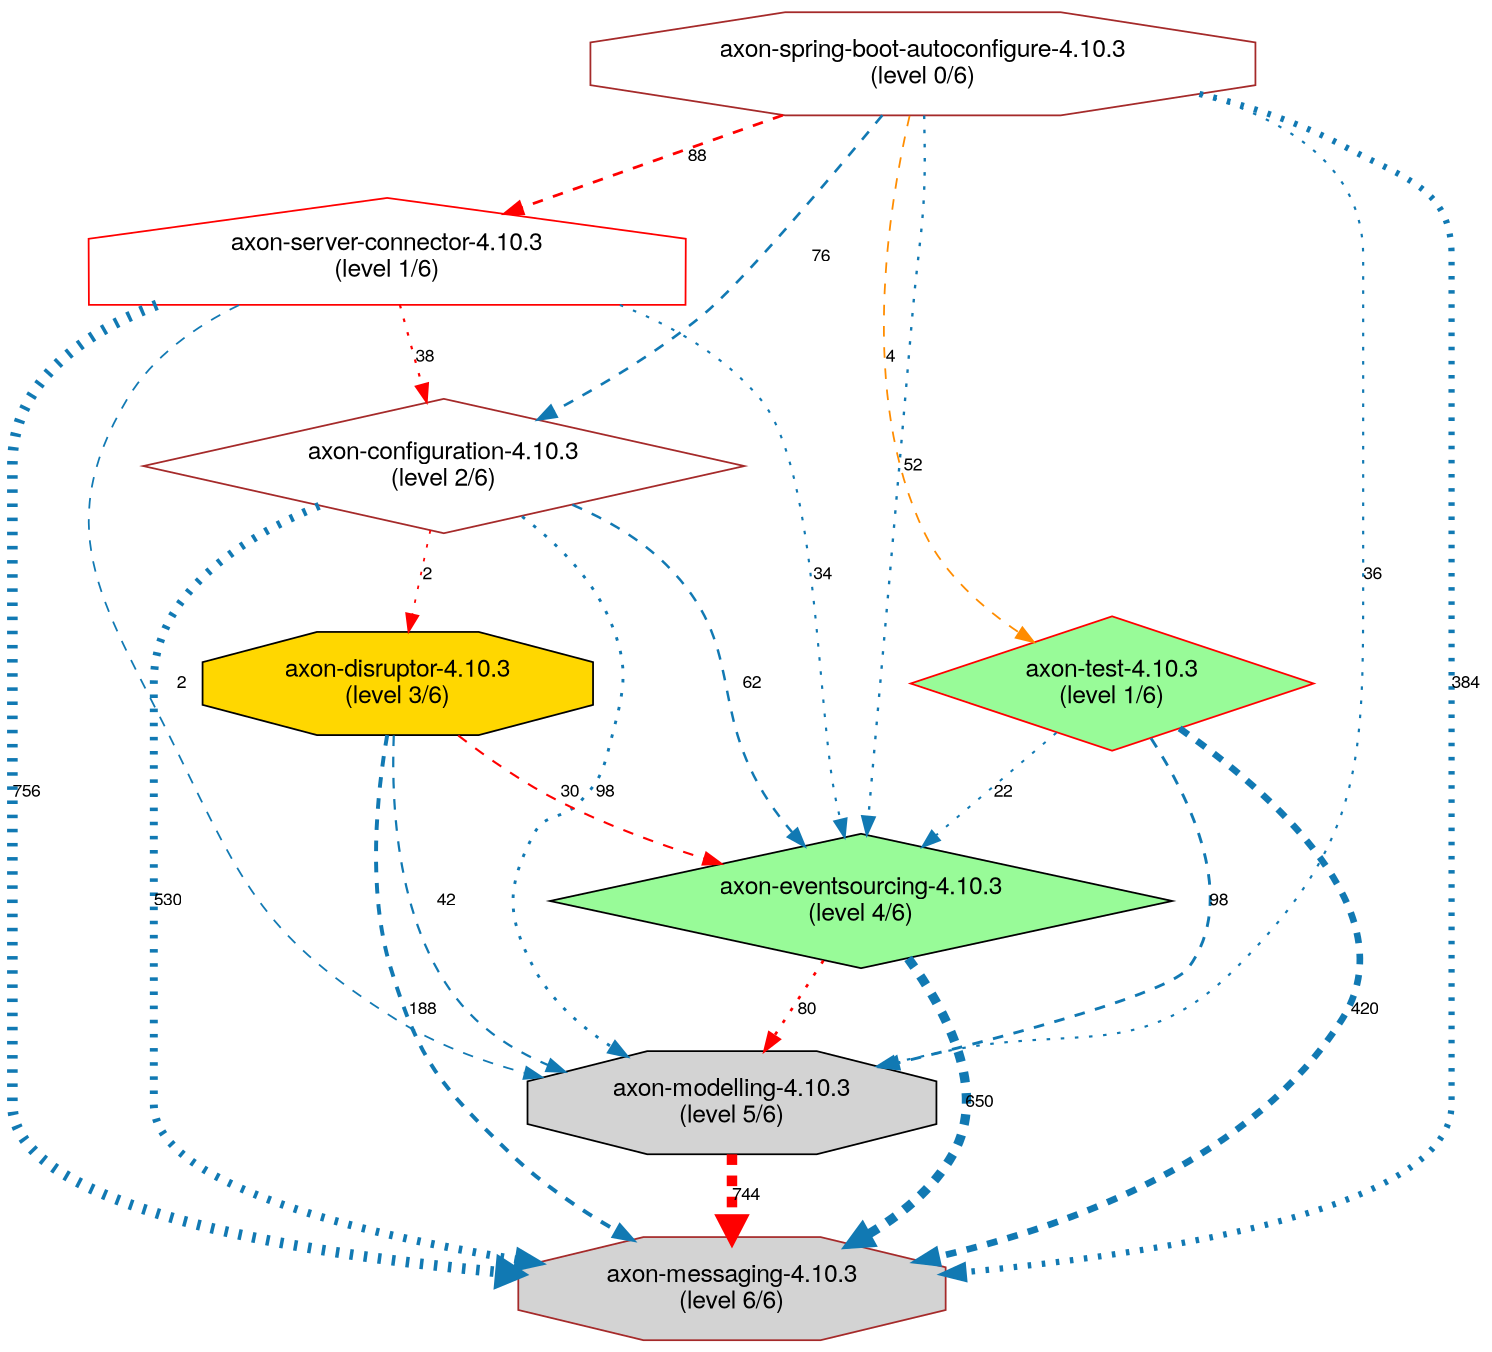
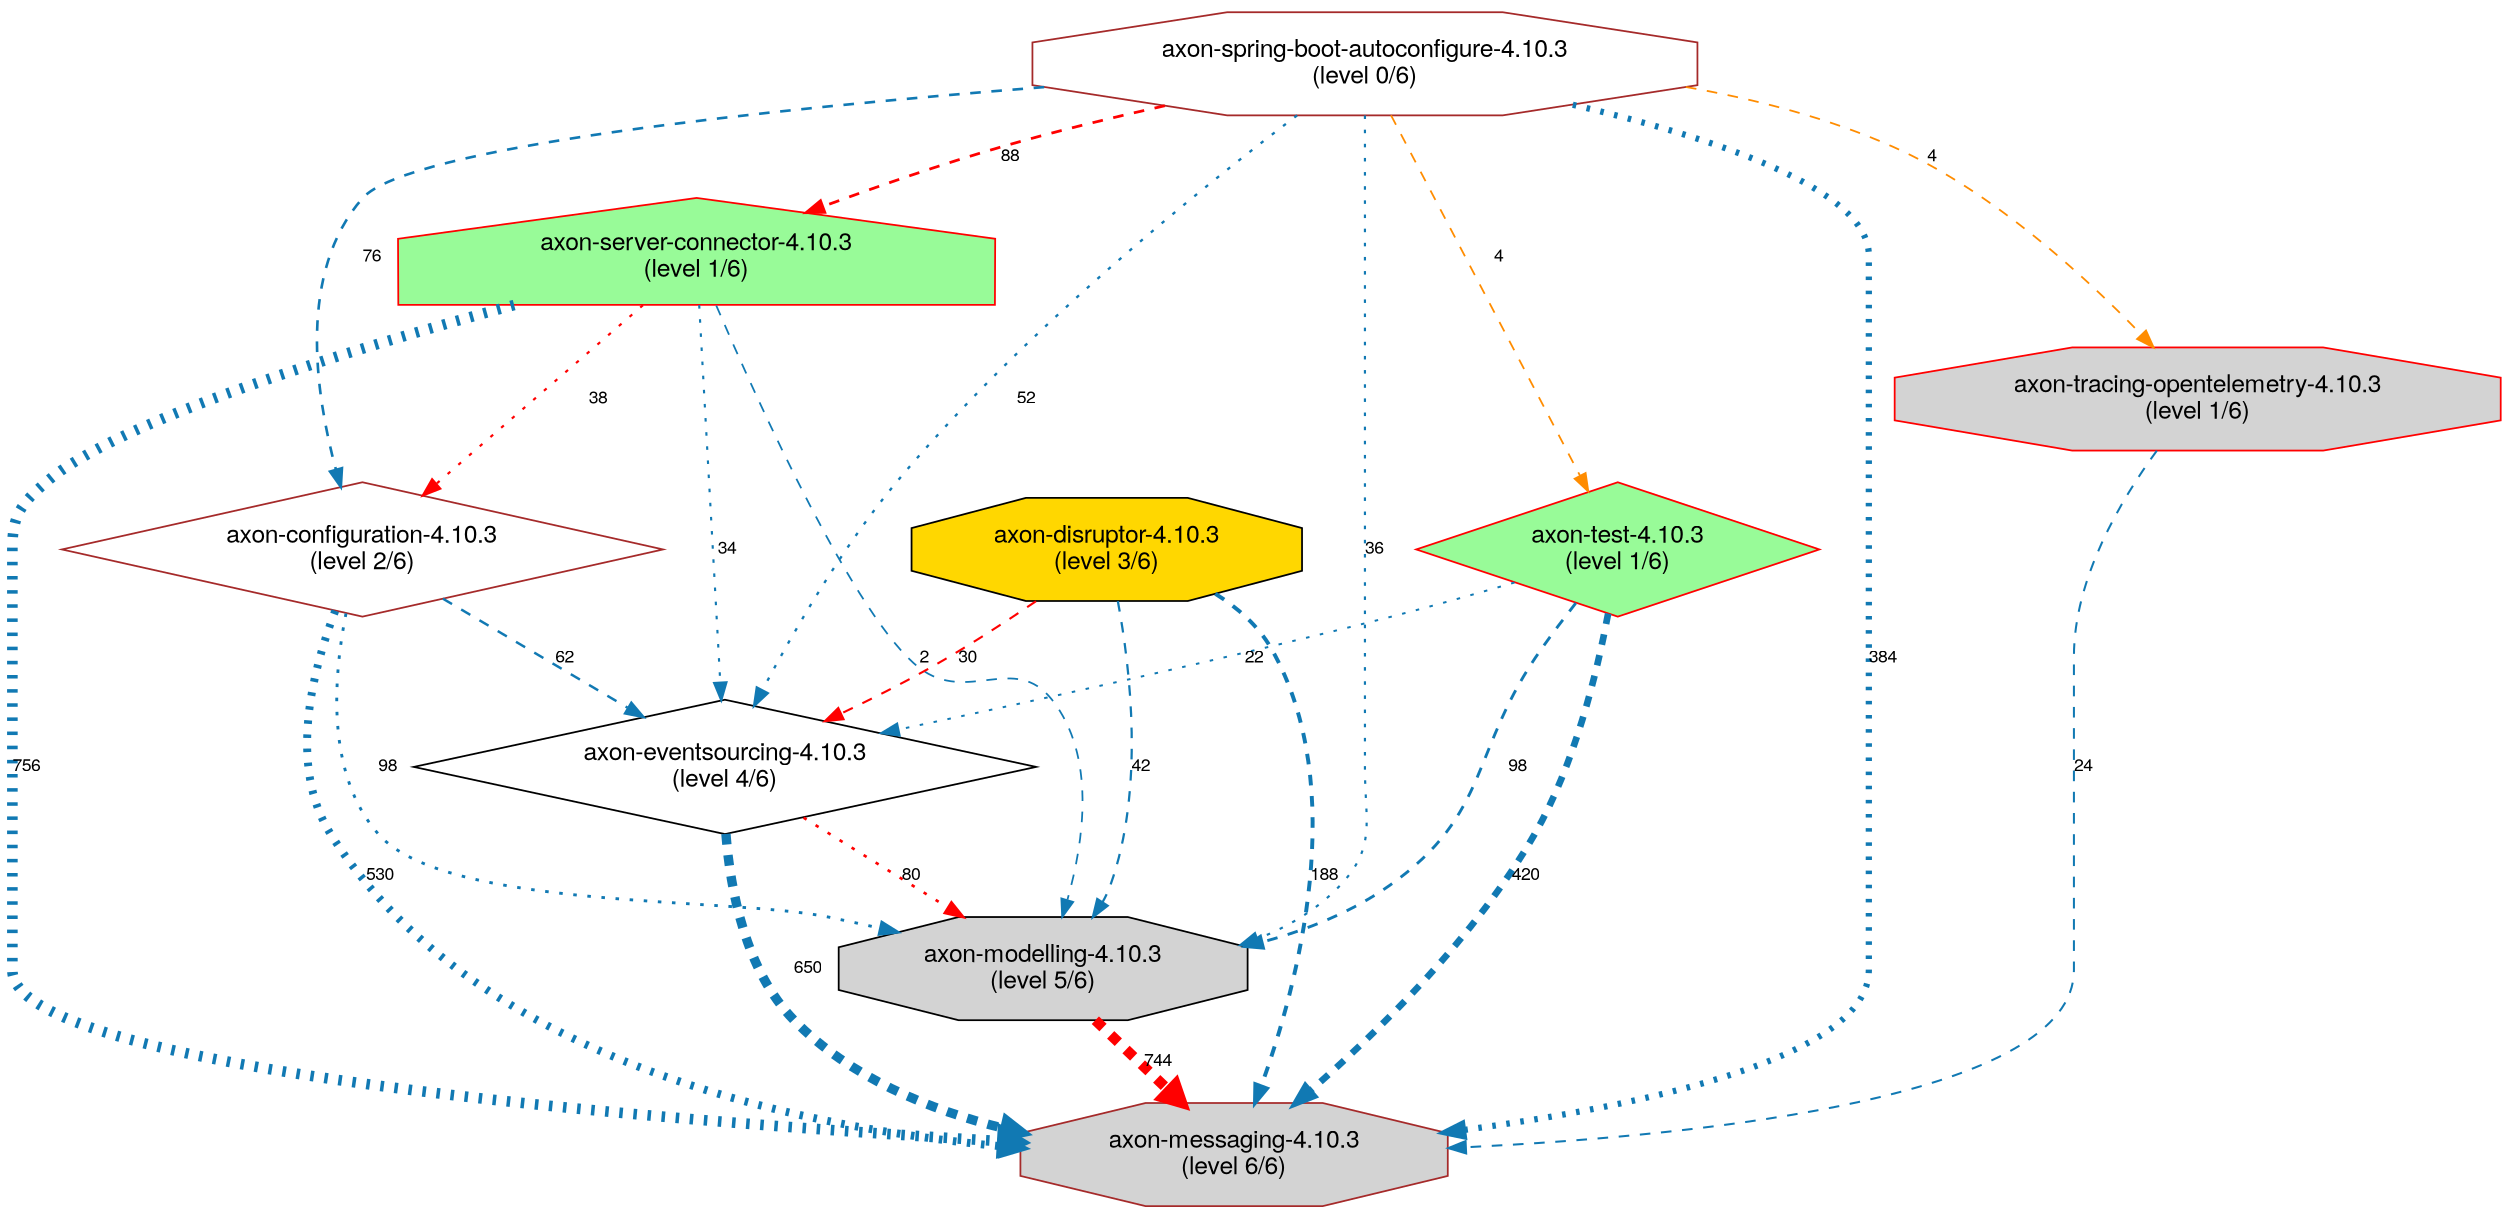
(387, 257) -> (697, 257)
none -> (2198, 399)
(421, 572) -> none
(861, 901) -> (725, 767)
